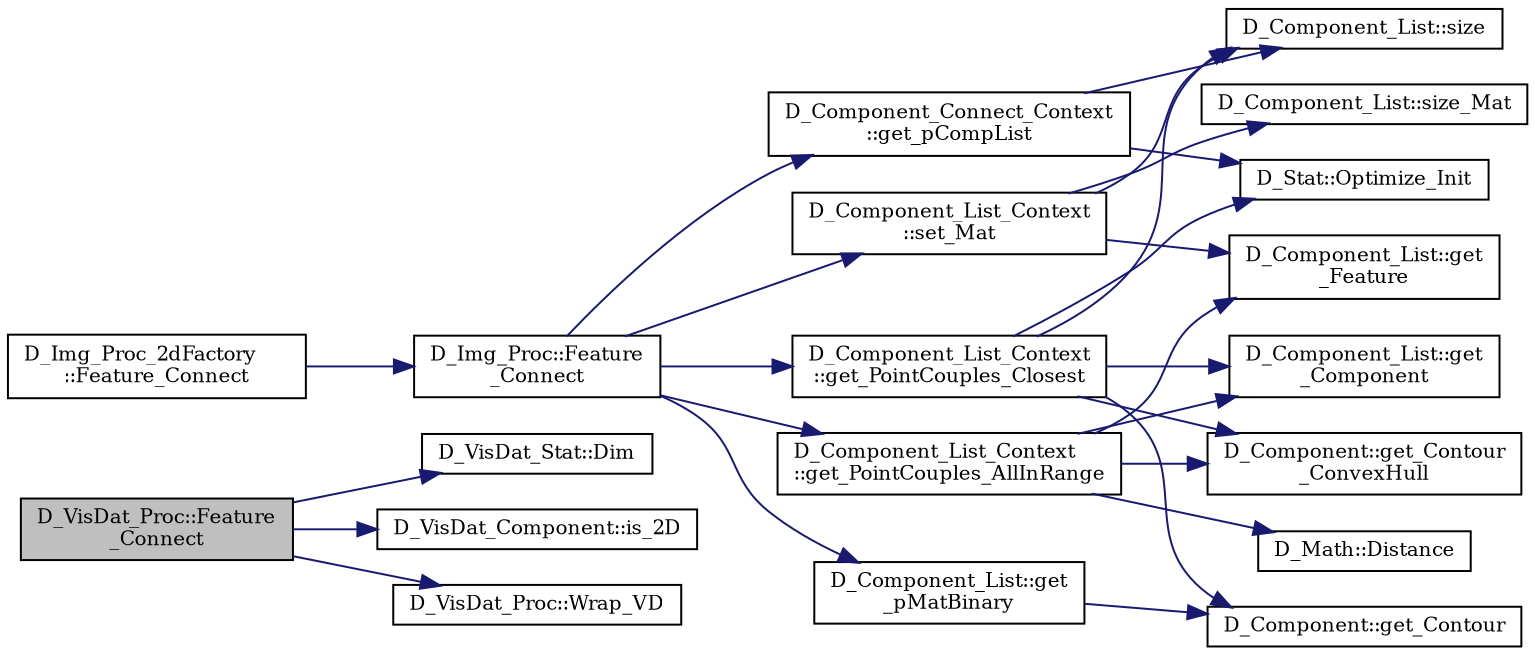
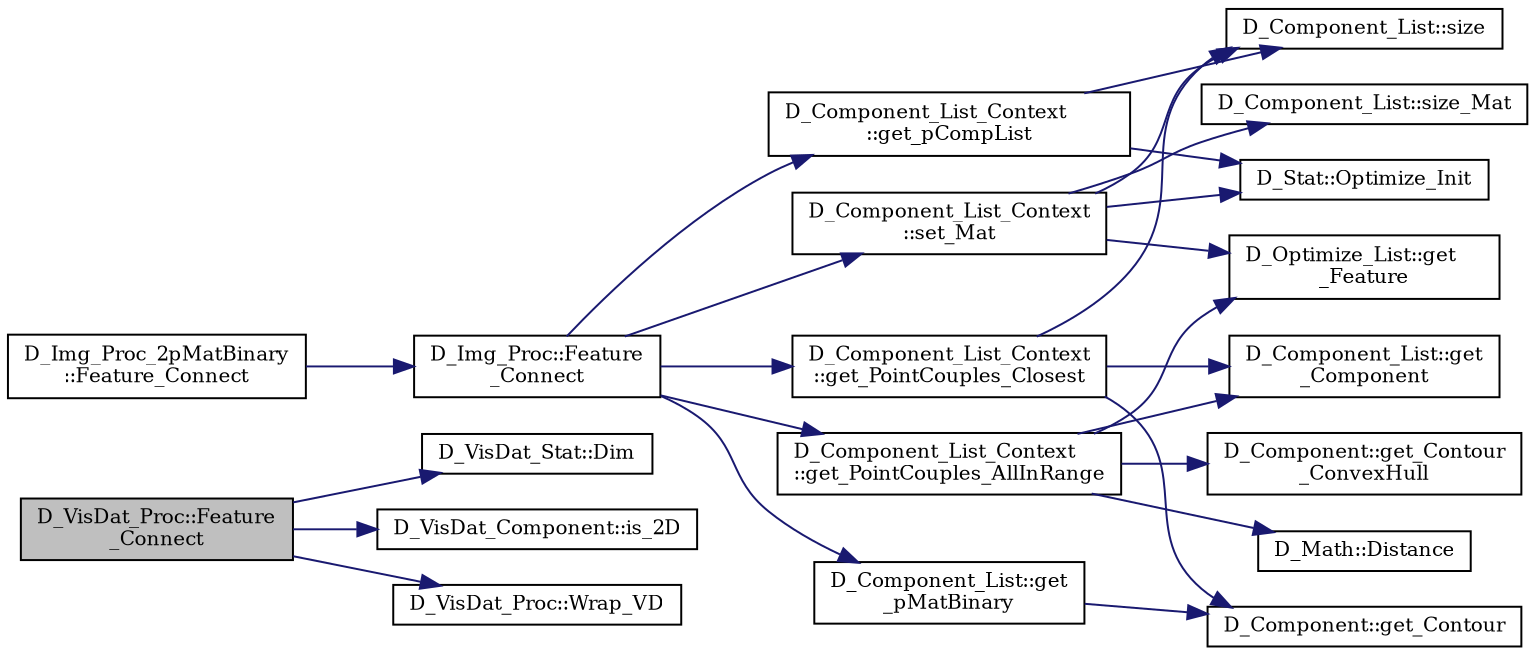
(949, 124) -> (949, 124)
(1177, 233) -> (1175, 200)
(1364, 267) -> (1364, 267)
(157, 366) -> (157, 366)
(1147, 413) -> none
